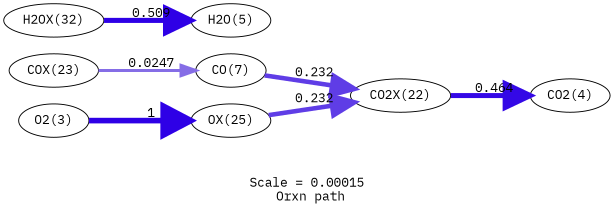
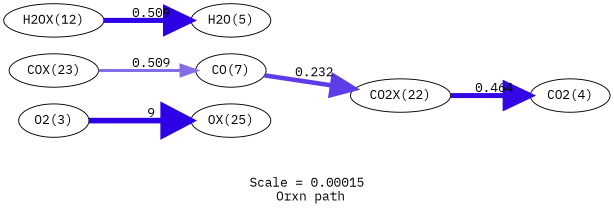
(54, 20) -> (54, 20)
(148, 64) -> (148, 64)
(300, 110) -> none
(148, 114) -> (148, 114)
